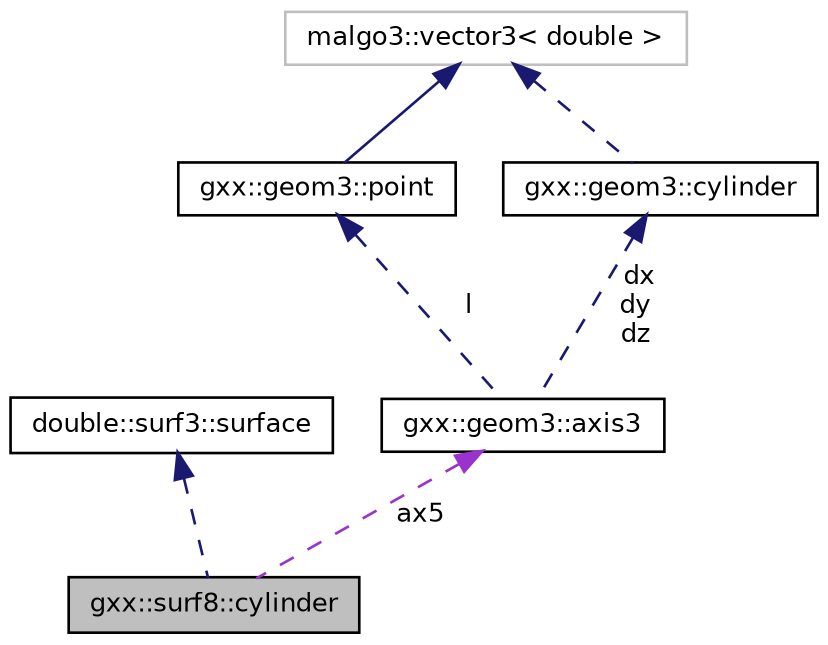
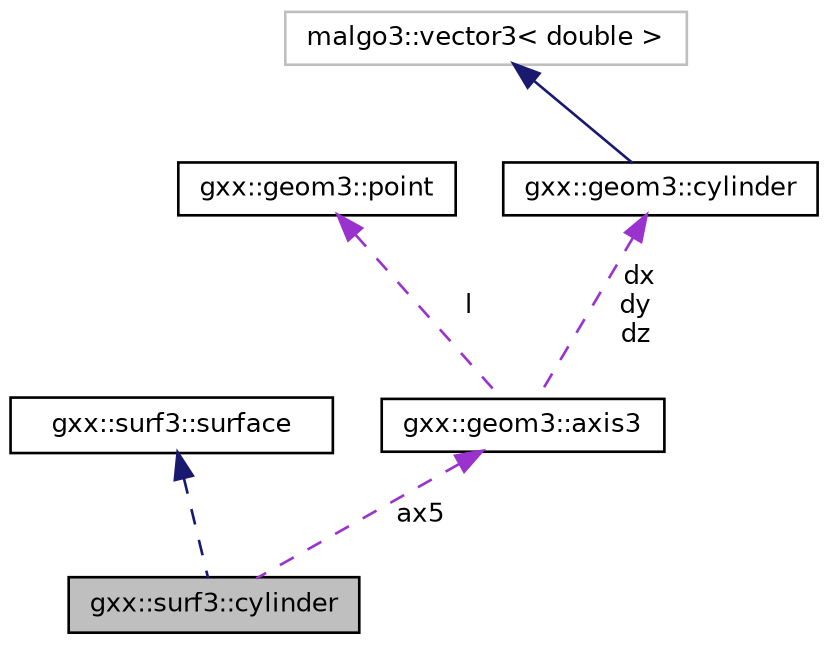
(391, 122) -> none
(583, 122) -> (583, 122)
(429, 317) -> (429, 317)
(585, 319) -> (585, 319)
(172, 425) -> (172, 425)
(214, 605) -> (214, 605)
